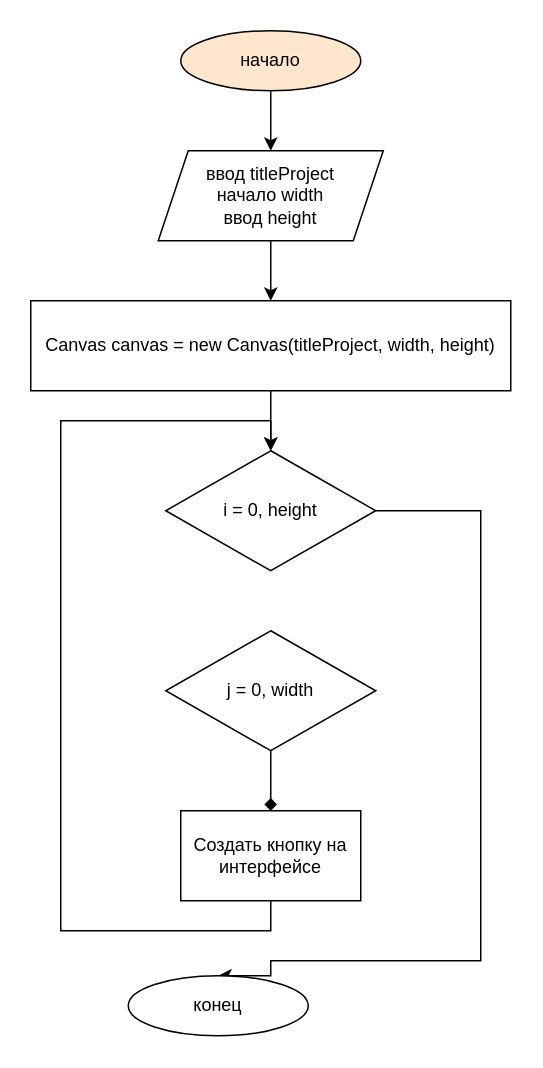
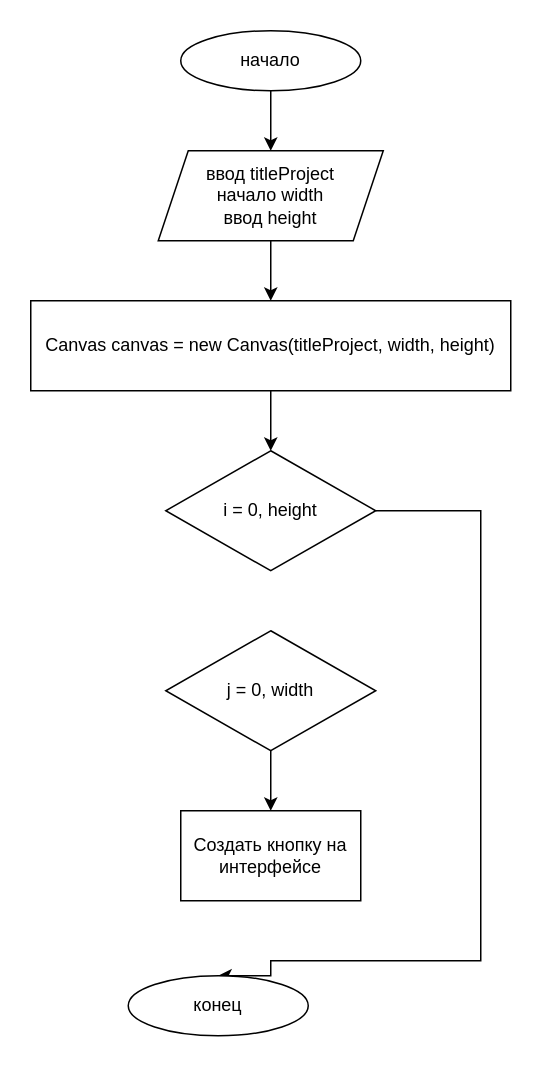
(271, 61) -> (271, 61)
(61, 693) -> none
(271, 798) -> (271, 799)
